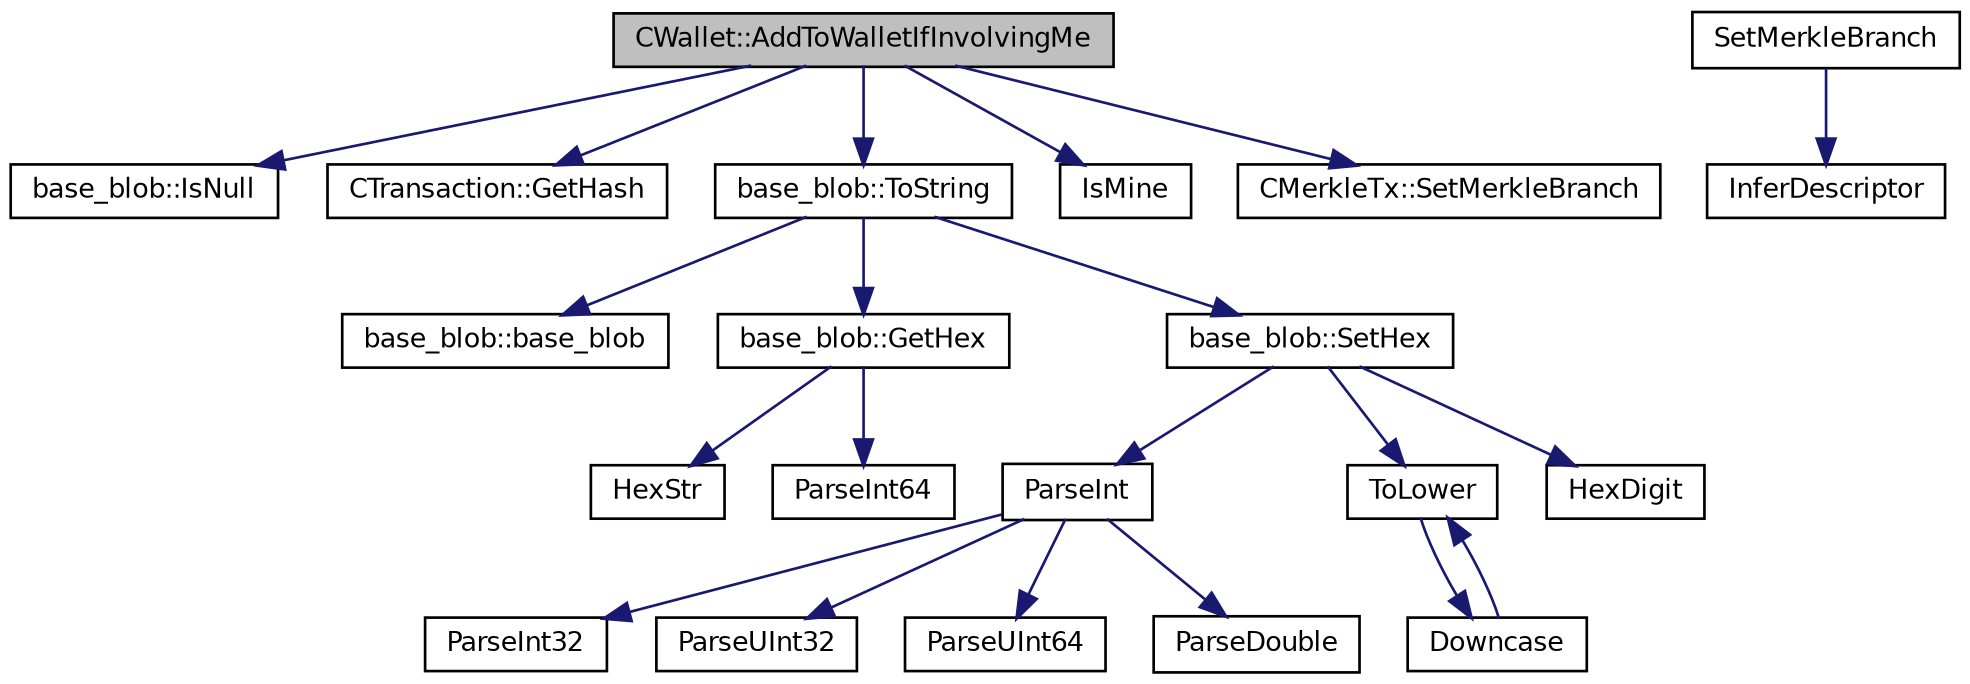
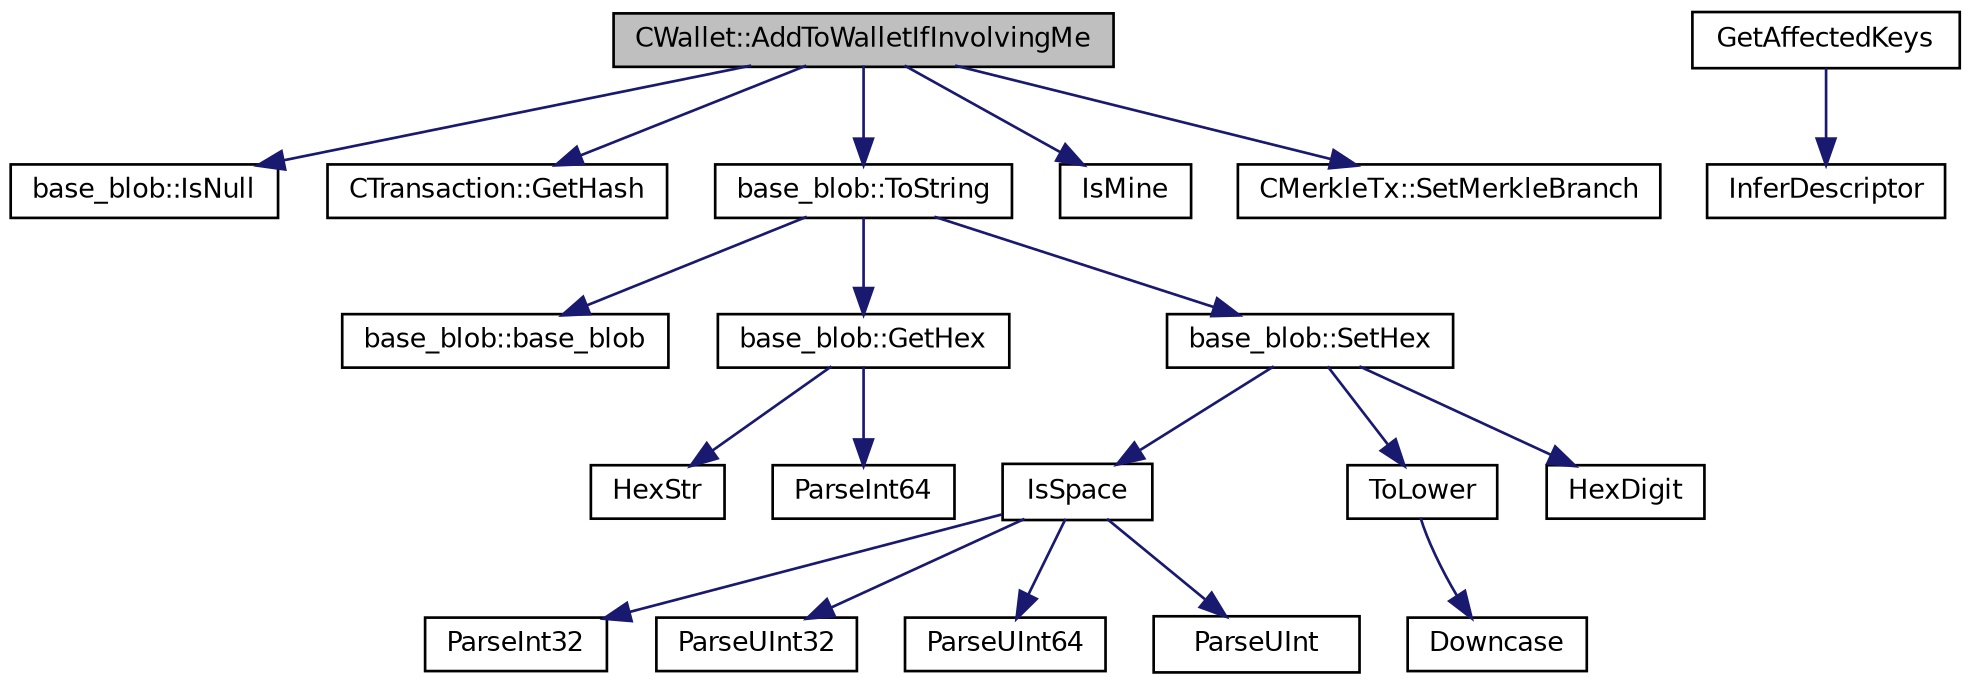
(1826, 40) -> (1826, 40)
(1077, 492) -> (1077, 492)
(1483, 578) -> none
(1257, 644) -> (1257, 644)
